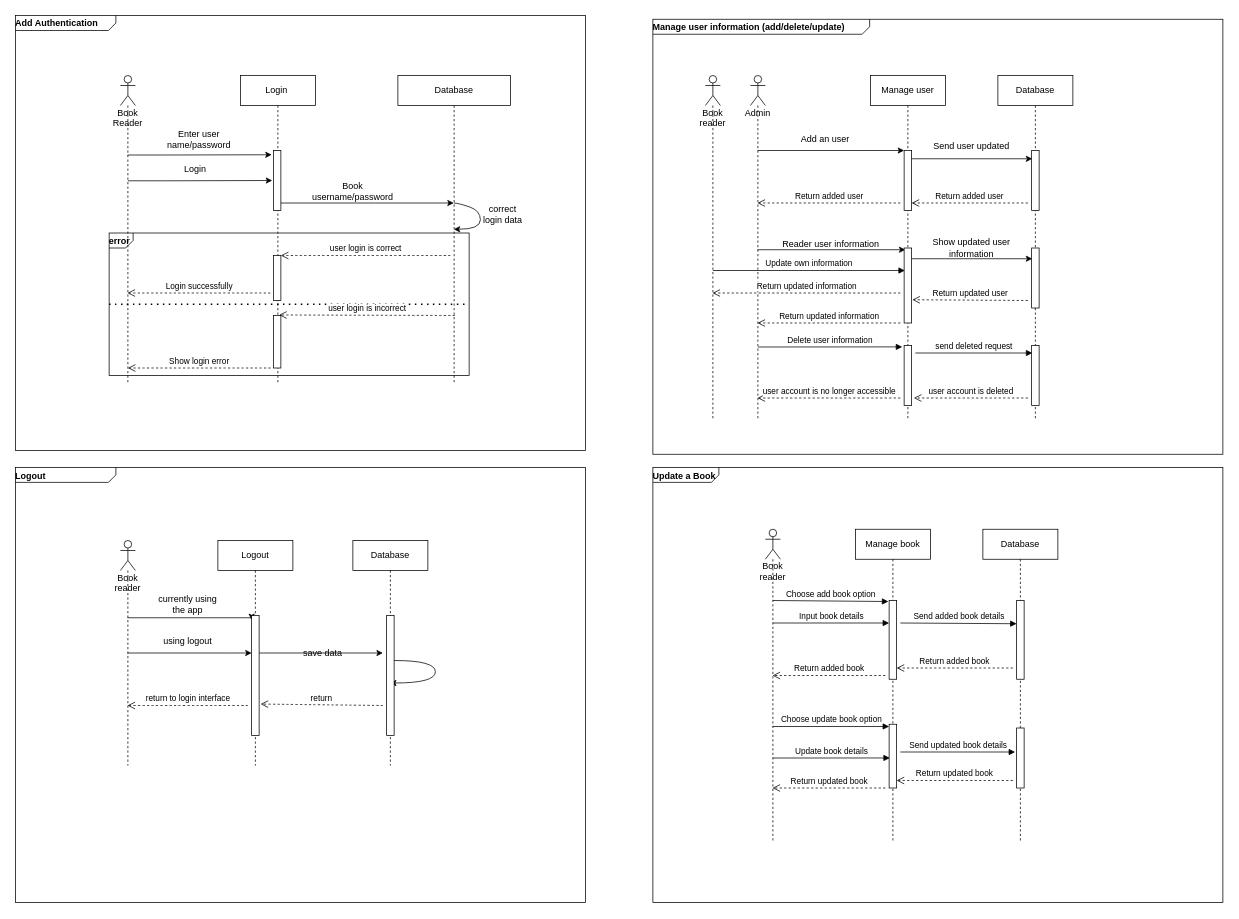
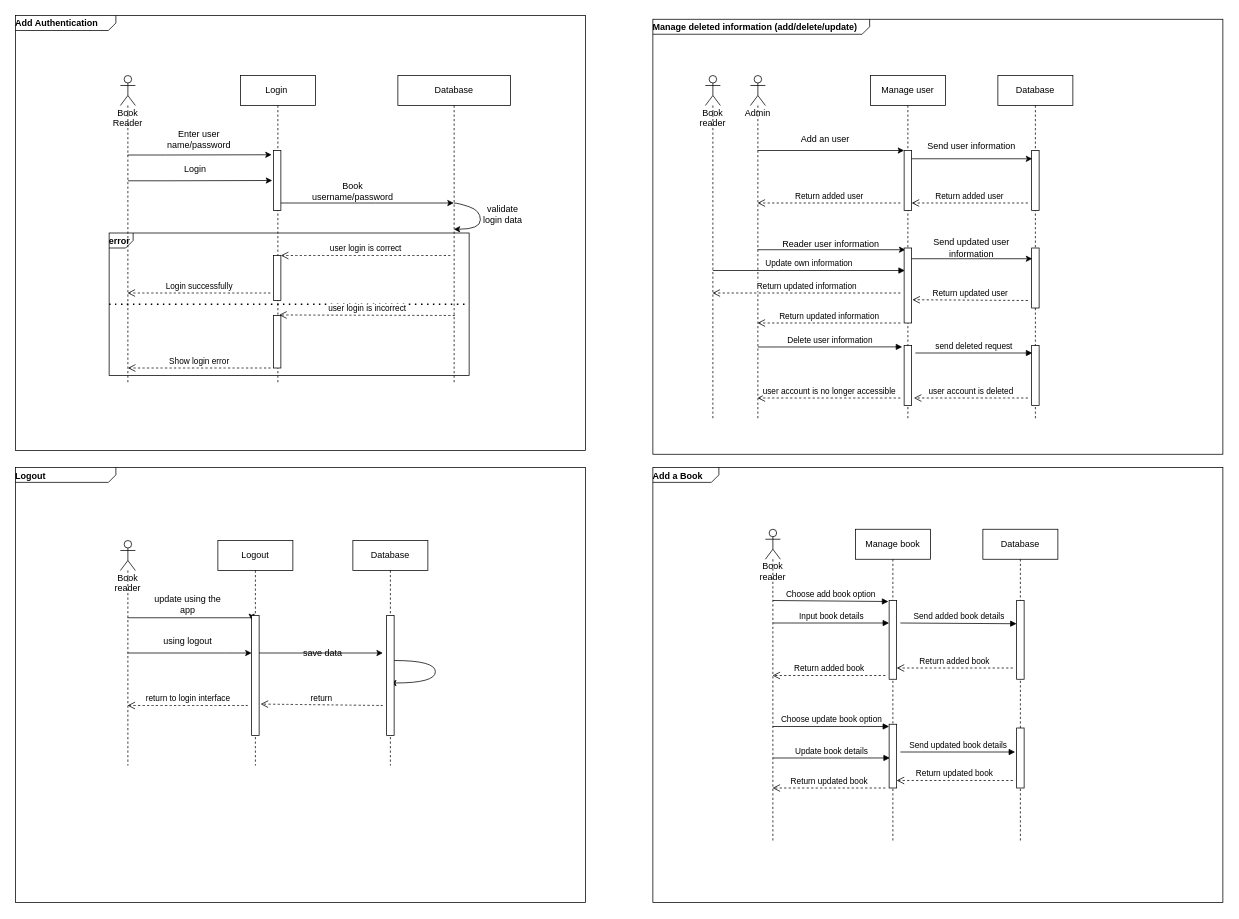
(754, 25) -> (761, 25)
(972, 147) -> (972, 147)
(503, 214) -> (503, 214)
(972, 248) -> (972, 248)
(683, 473) -> (676, 473)
(188, 604) -> (188, 604)
